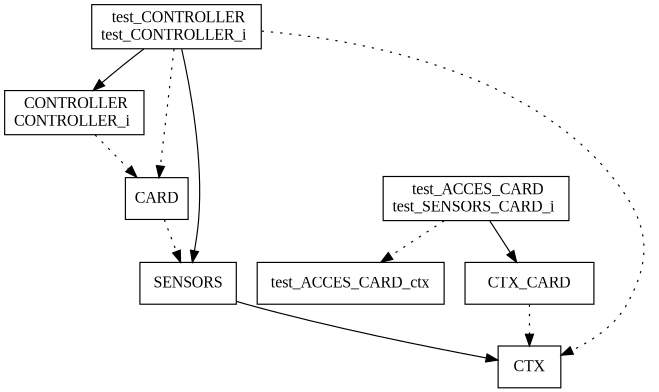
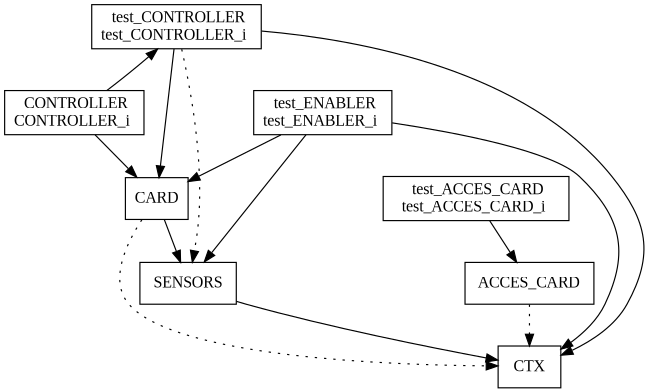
(123, 65) -> (128, 74)
(167, 107) -> (167, 107)
none -> (323, 113)
(546, 118) -> (546, 118)
(198, 150) -> (198, 150)
(112, 152) -> (112, 152)
(476, 199) -> (476, 199)
(170, 236) -> (170, 236)
(351, 283) -> none
(529, 283) -> (529, 283)
none -> (257, 350)
